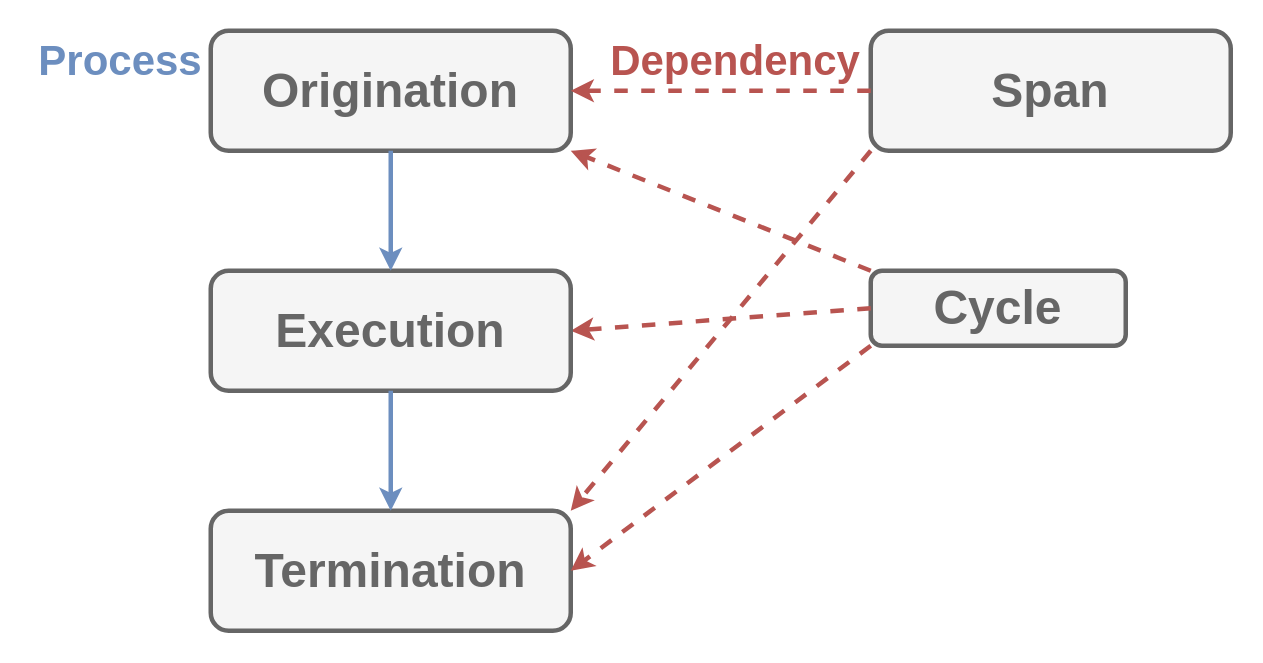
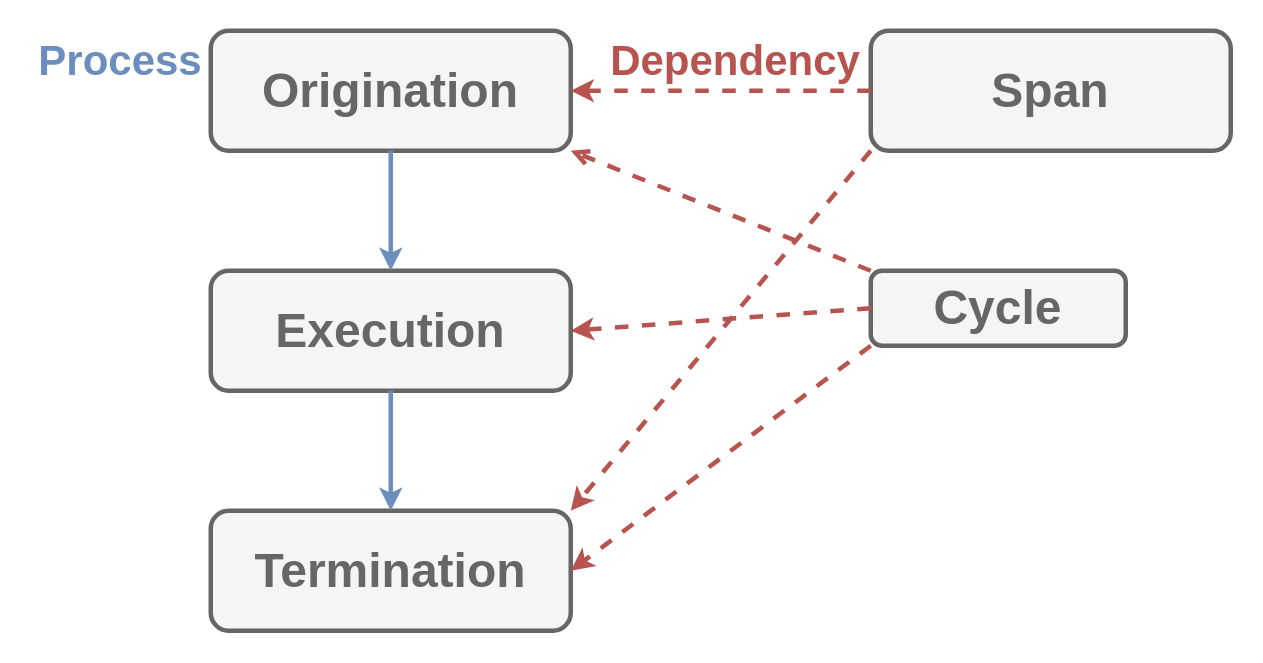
(587, 157) -> (585, 156)
